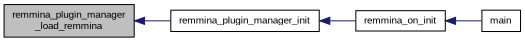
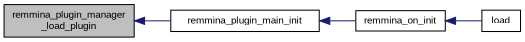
(69, 21) -> (69, 21)
(245, 21) -> (245, 21)
(501, 21) -> (501, 21)
